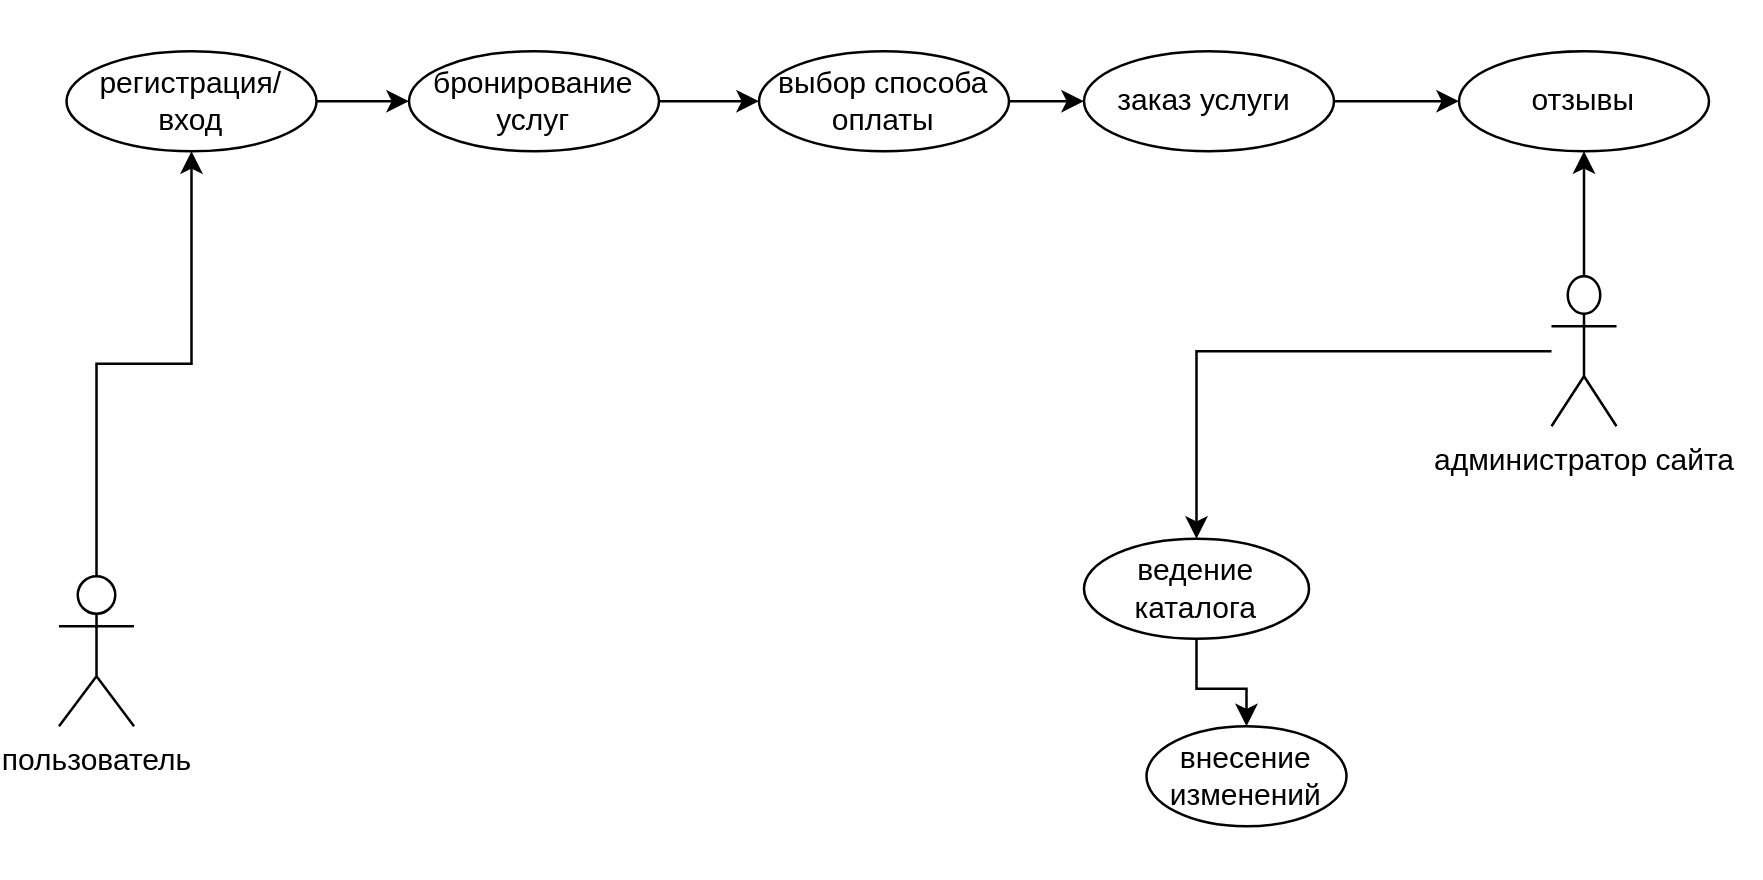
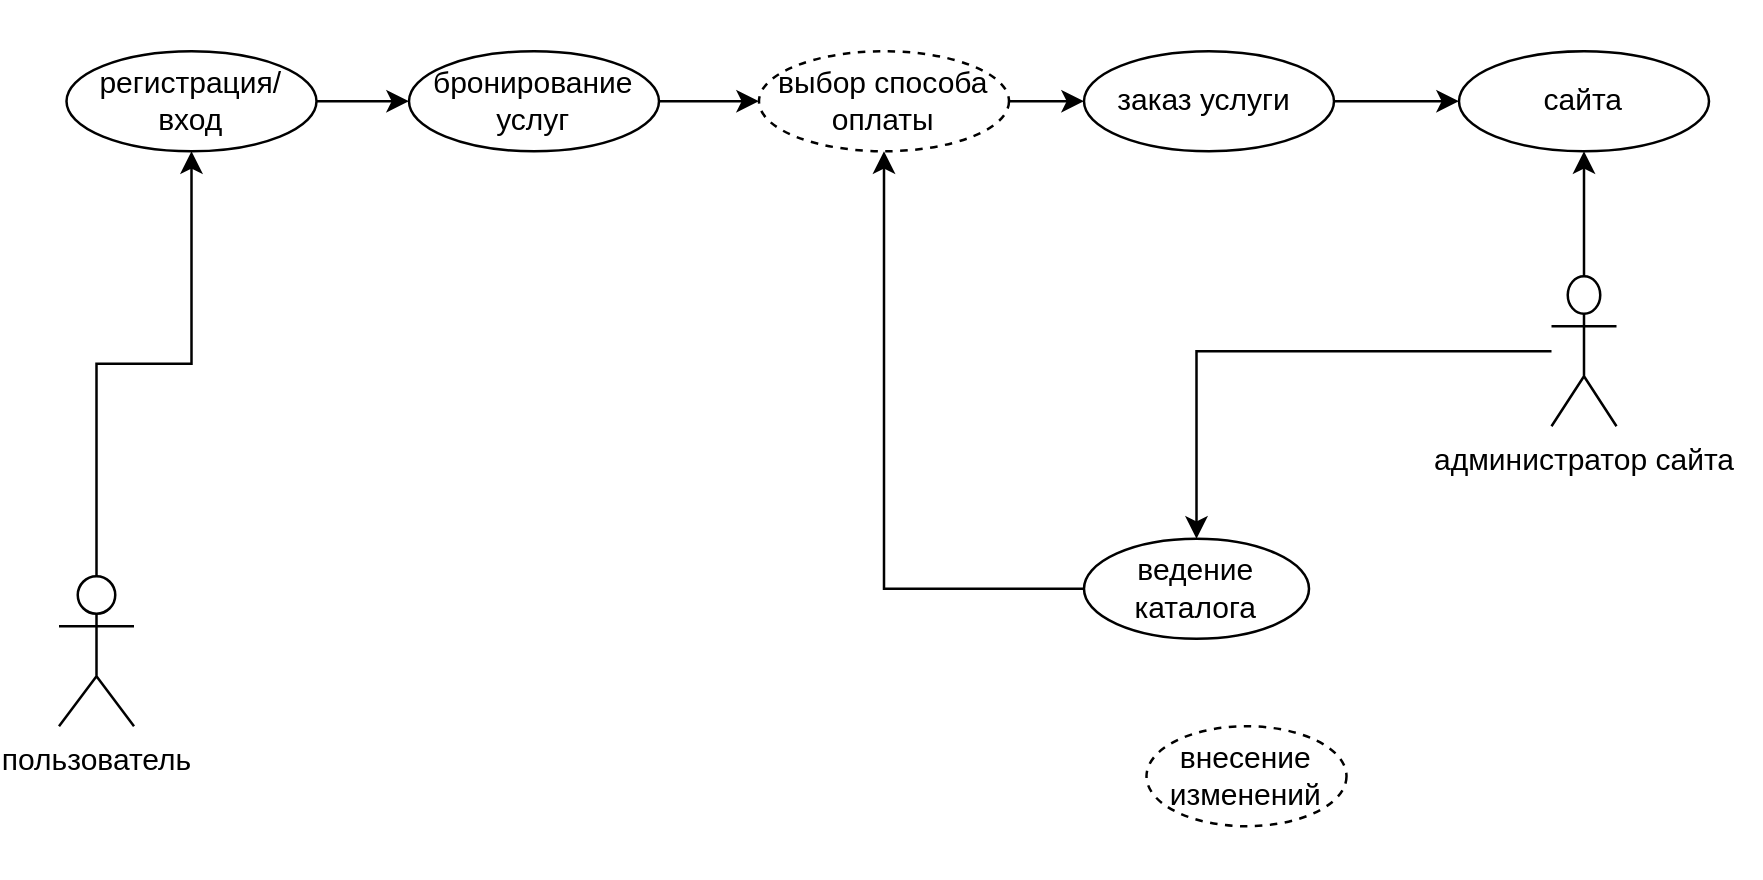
(884, 101) -> (884, 101)
(1584, 101) -> (1584, 101)
(1206, 689) -> (884, 479)
(1246, 776) -> (1246, 776)
